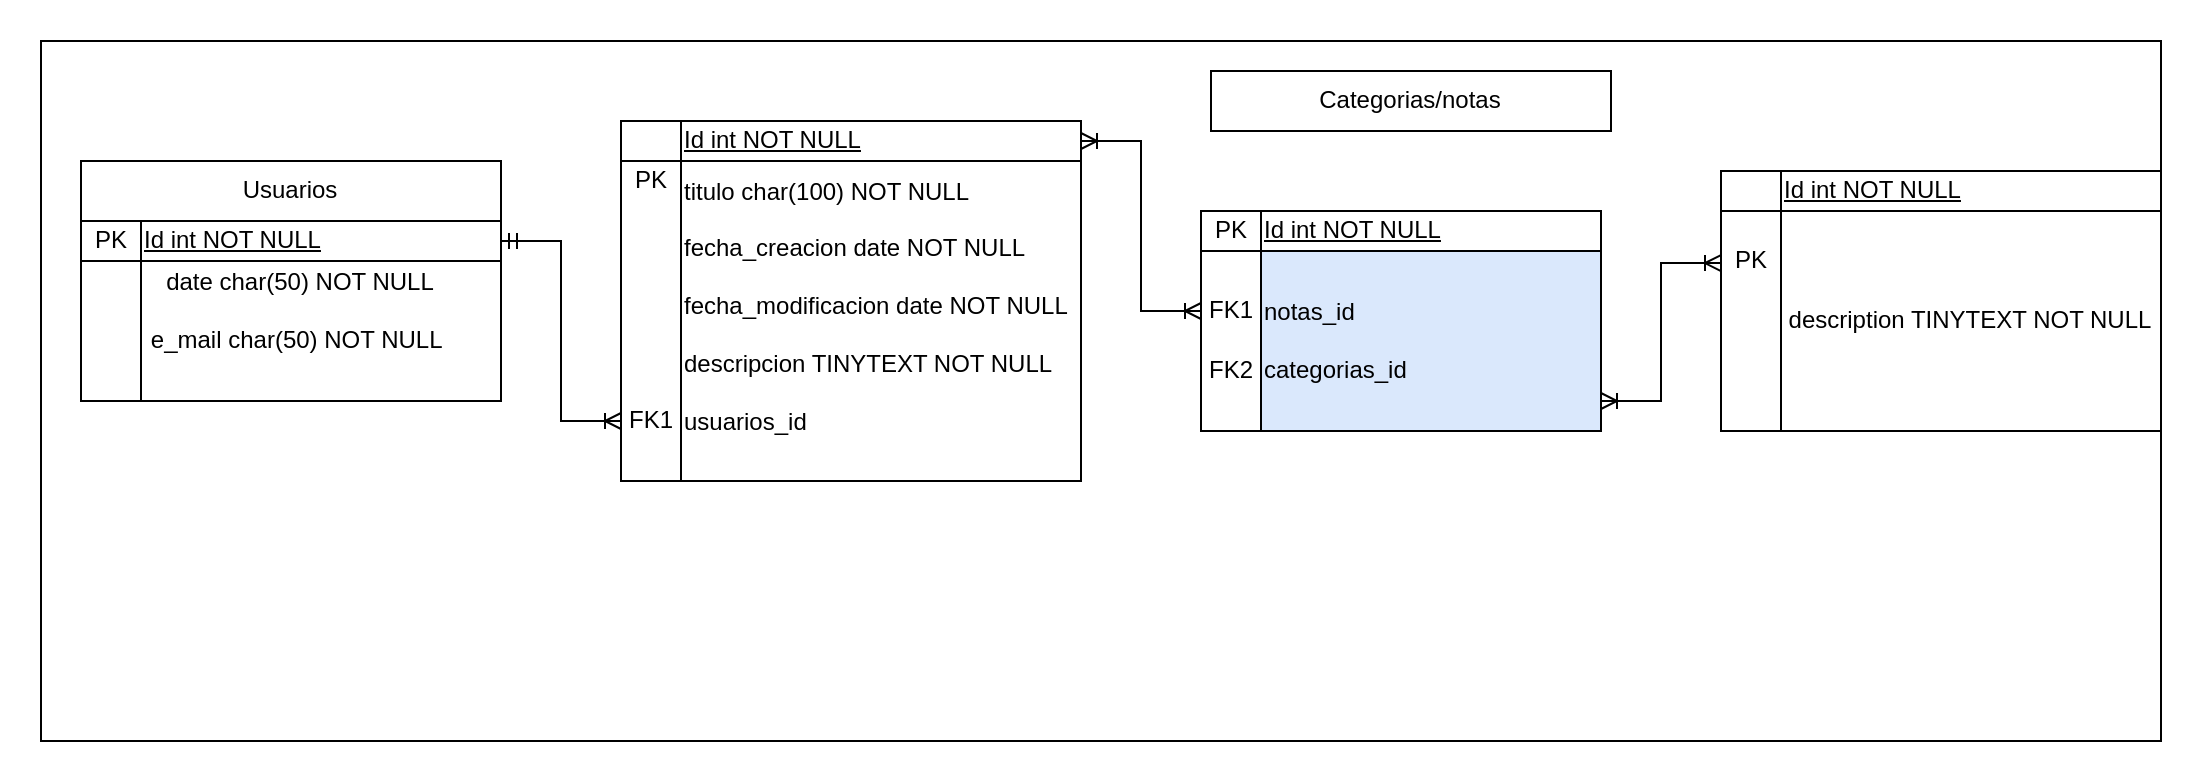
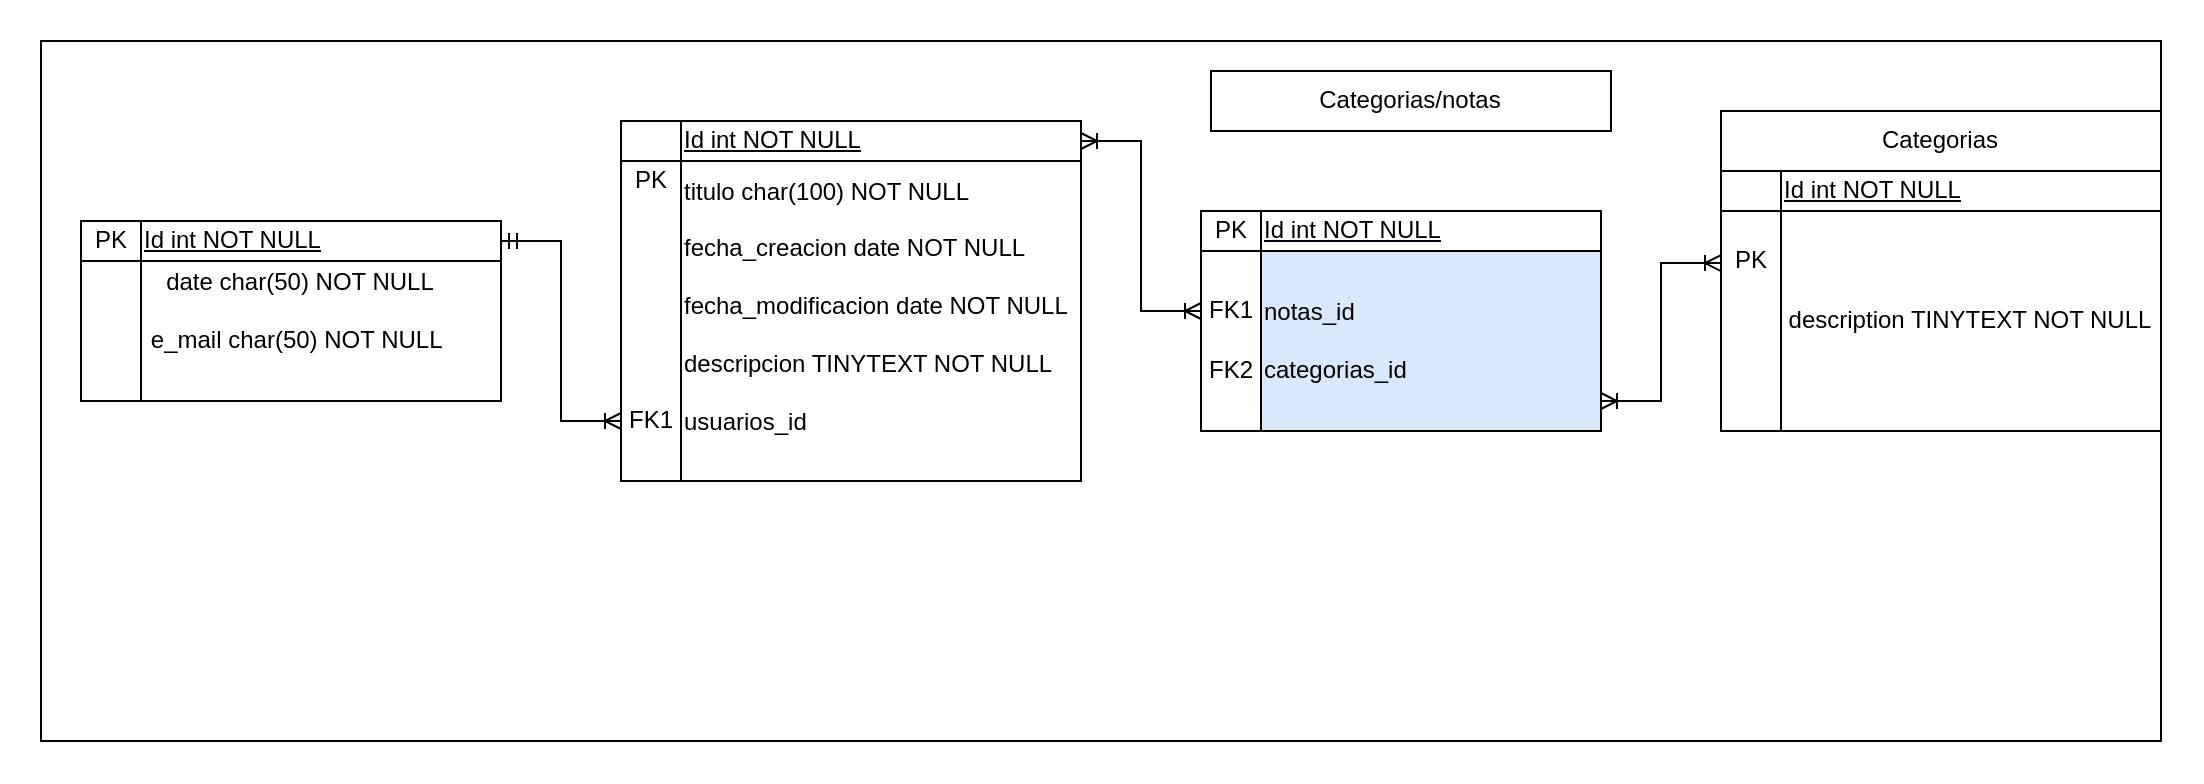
none -> (1941, 141)
(291, 191) -> none
